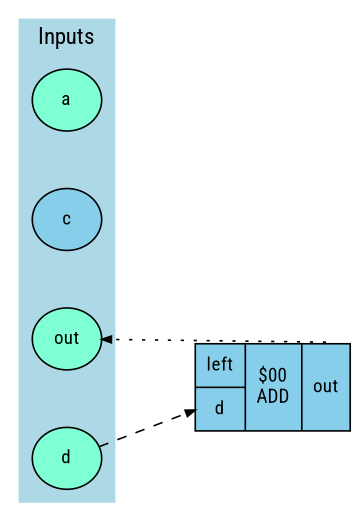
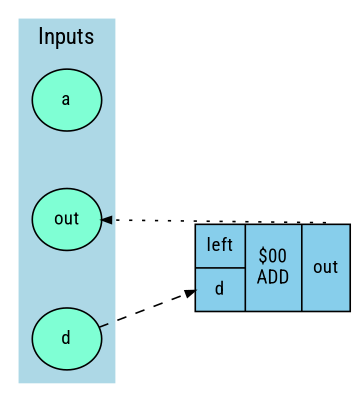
(67, 219) -> none
